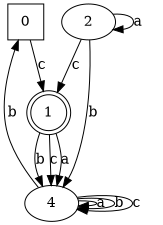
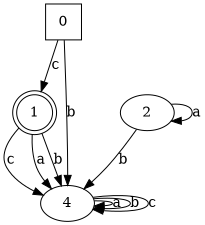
(71, 61) -> none
(5, 122) -> (67, 108)
